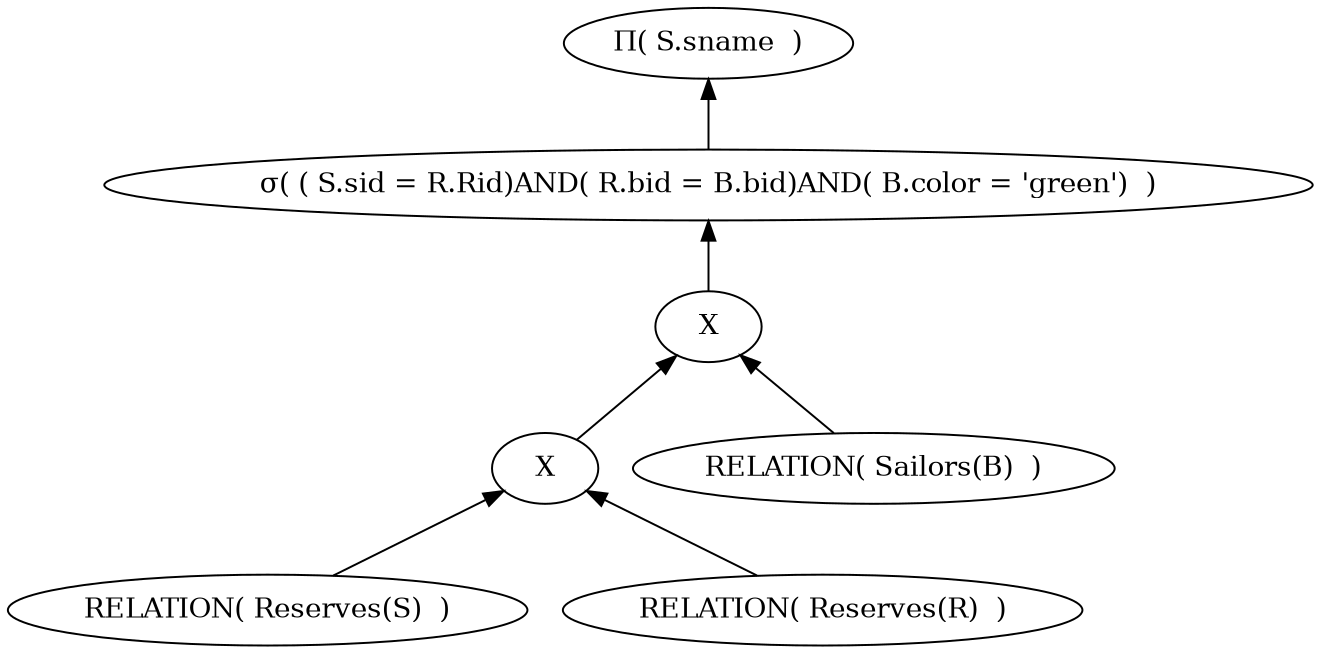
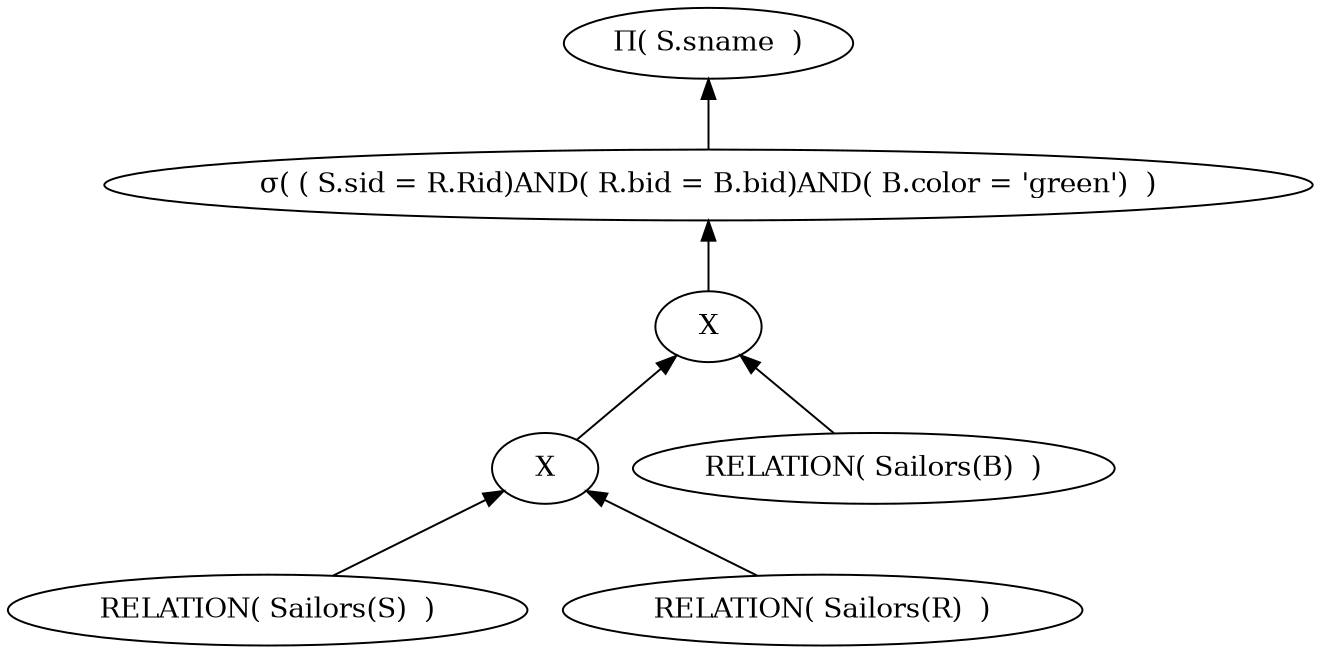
(268, 610) -> (268, 610)
(823, 610) -> (823, 610)
